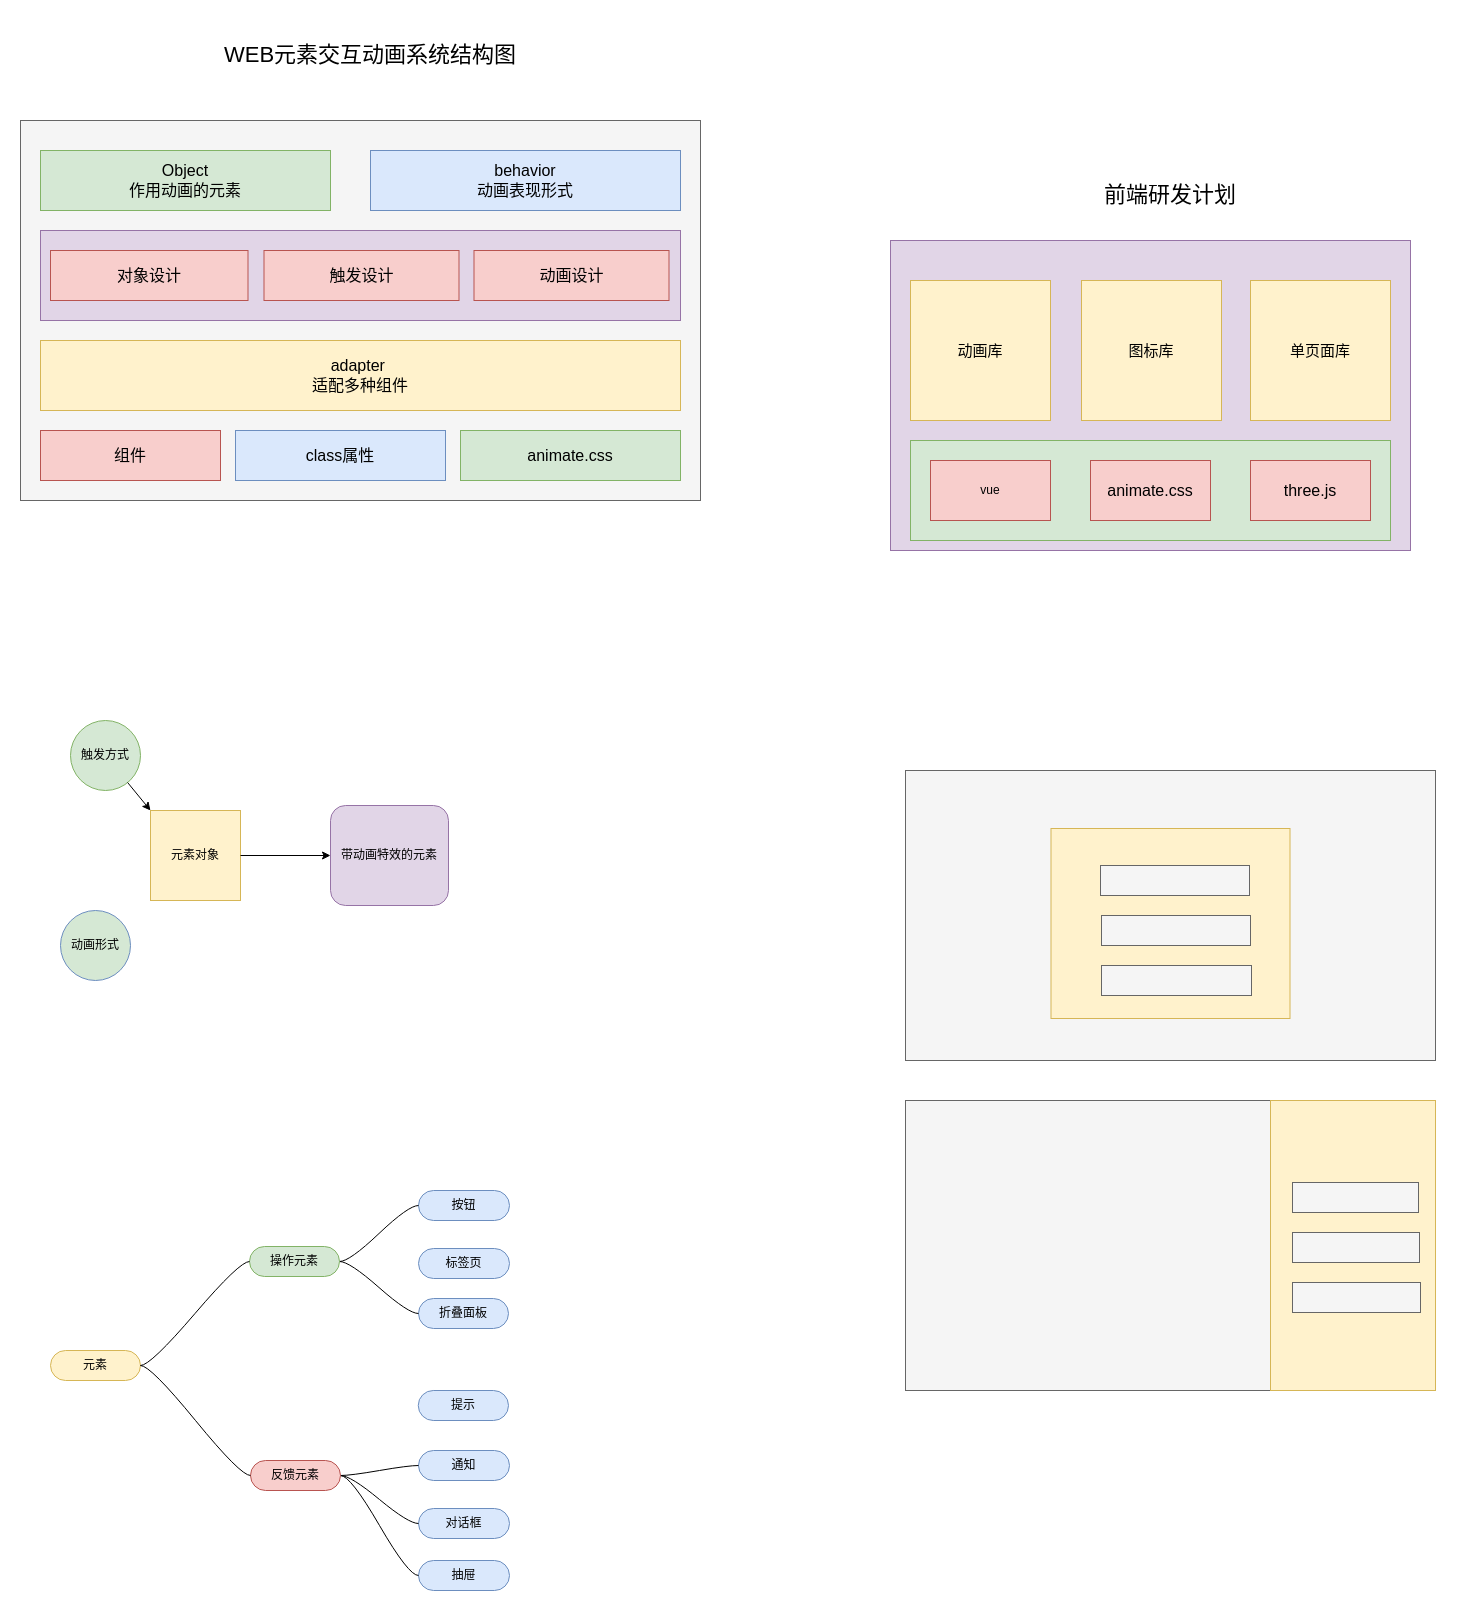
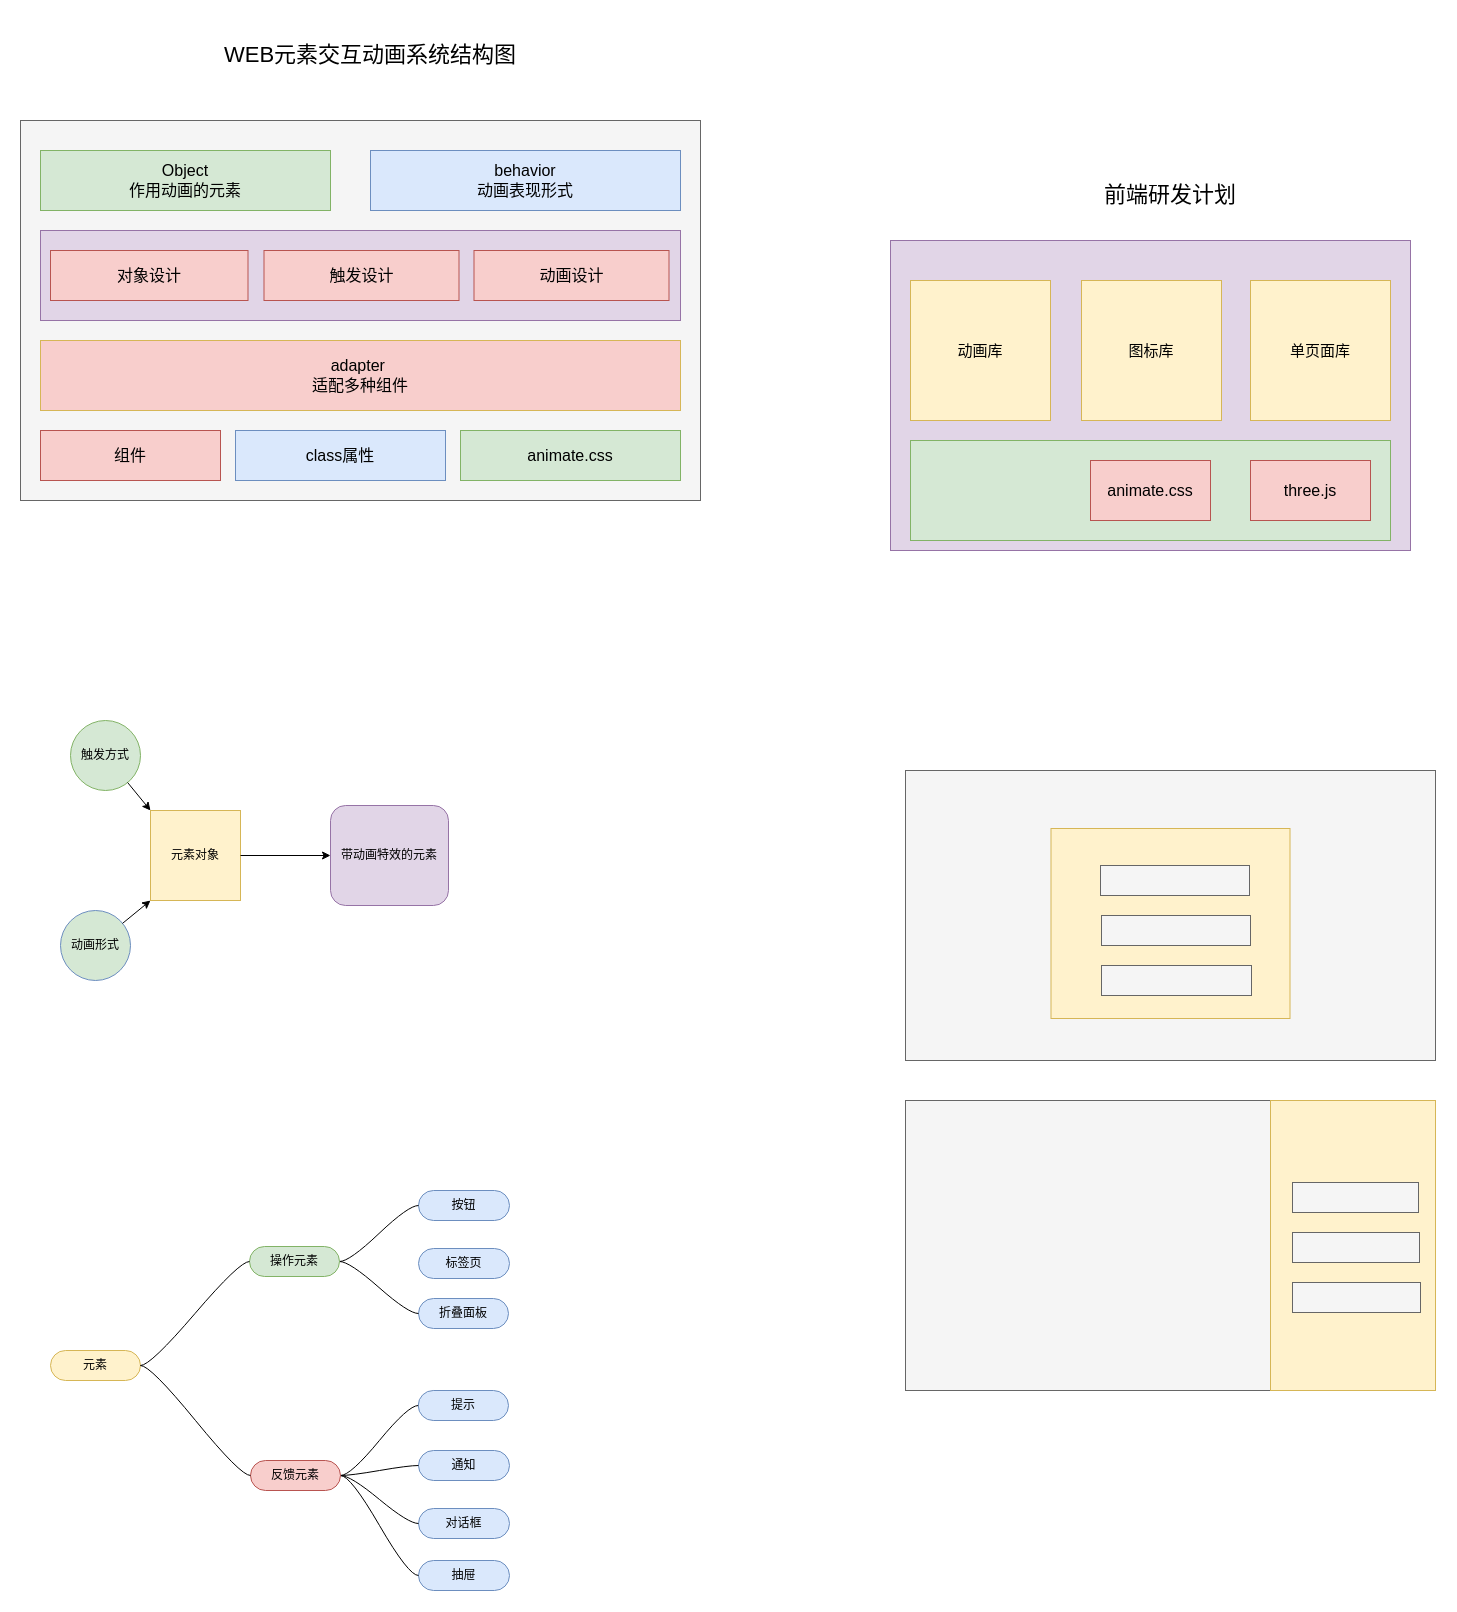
(361, 376) -> (361, 376)
(991, 491) -> none
none -> (134, 914)
none -> (381, 1438)
